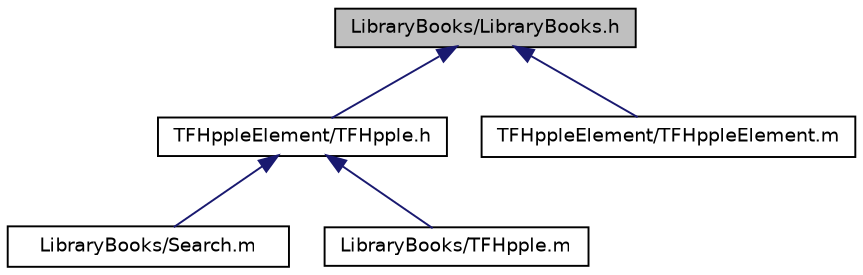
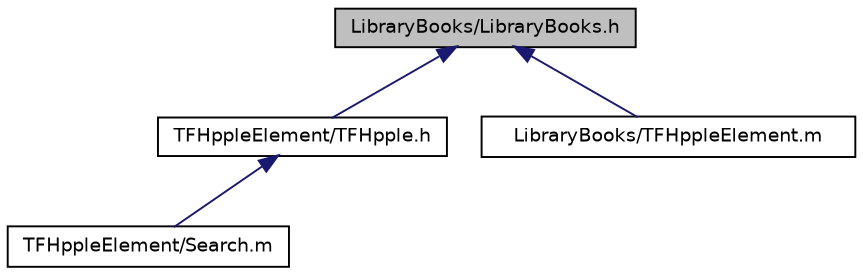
(668, 137) -> (668, 137)
(148, 247) -> (148, 247)
(457, 247) -> none
